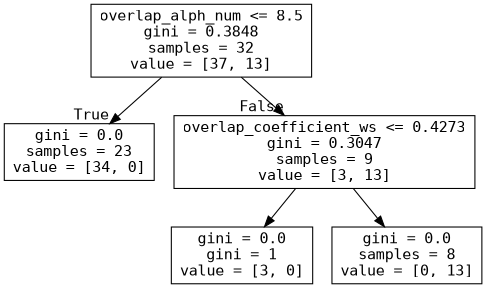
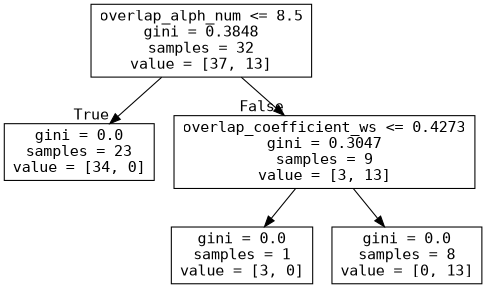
(242, 255) -> (242, 255)
